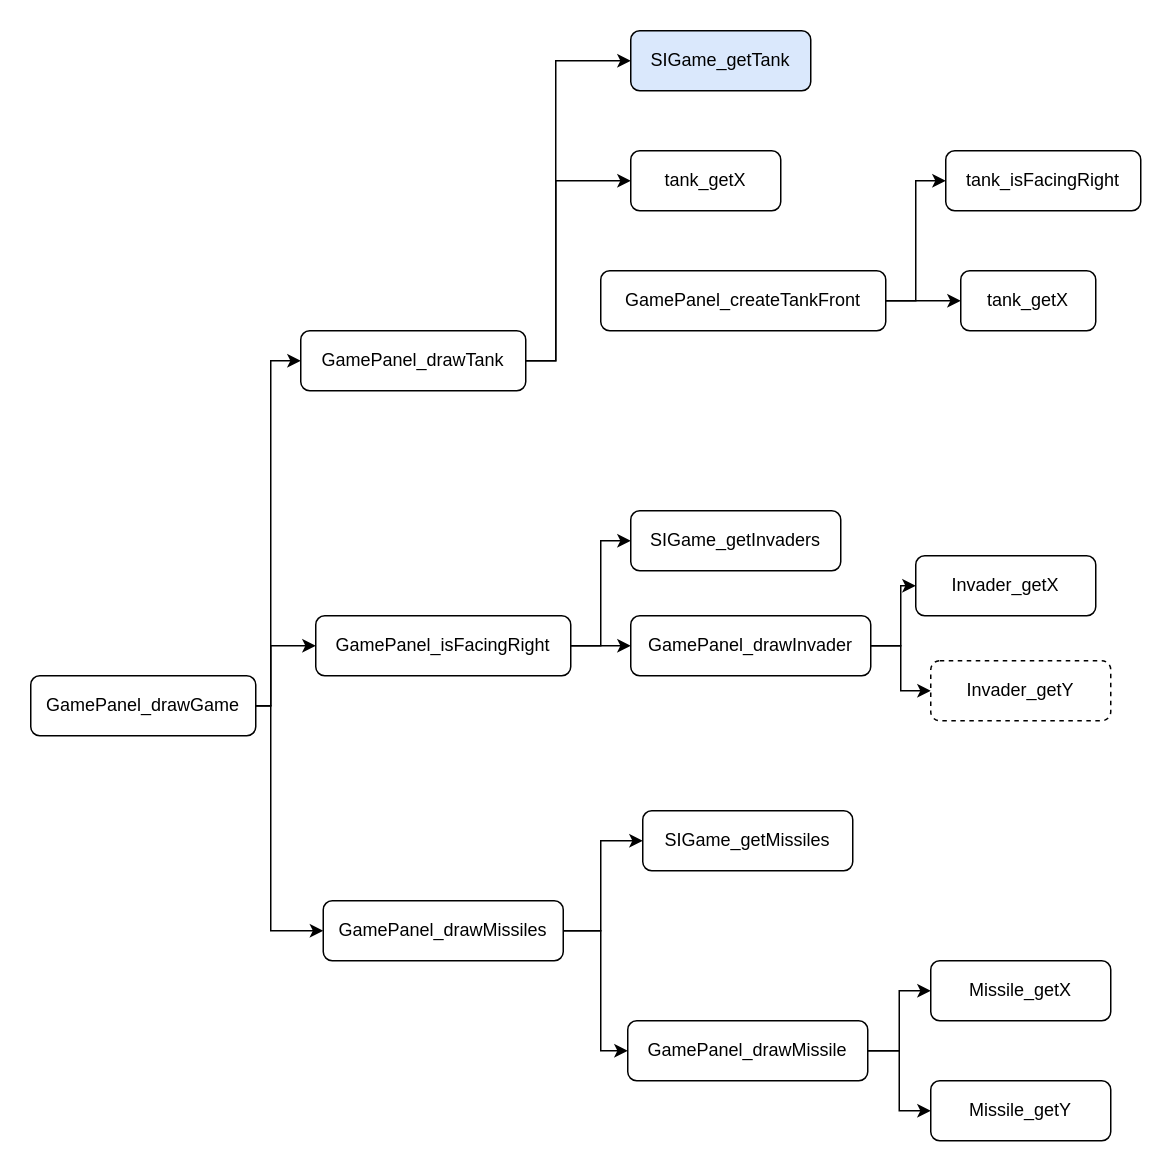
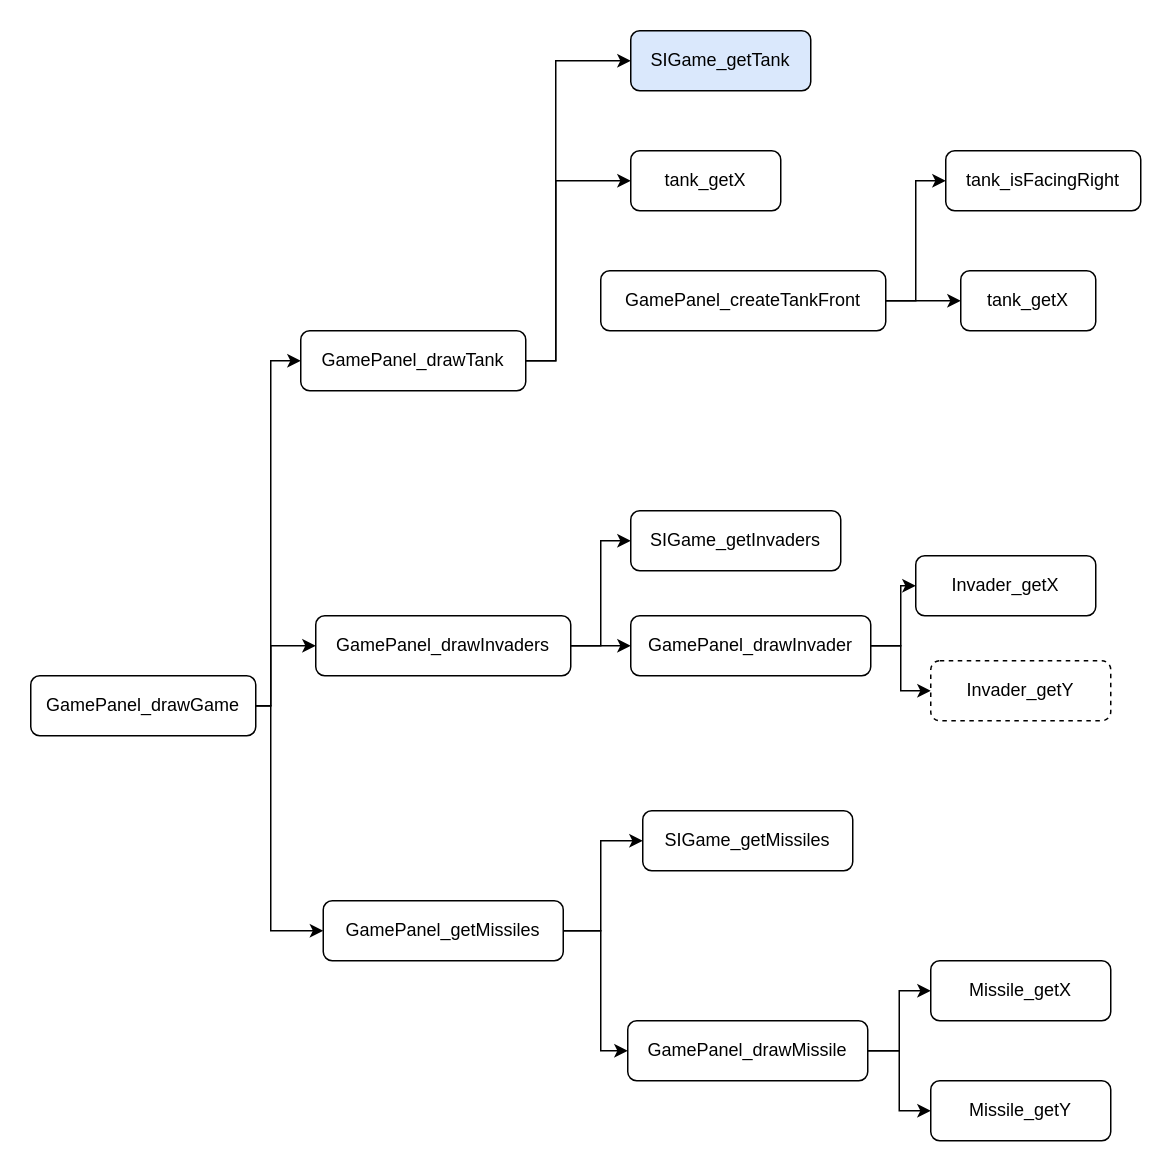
(443, 646) -> (443, 646)
(443, 931) -> (443, 931)
